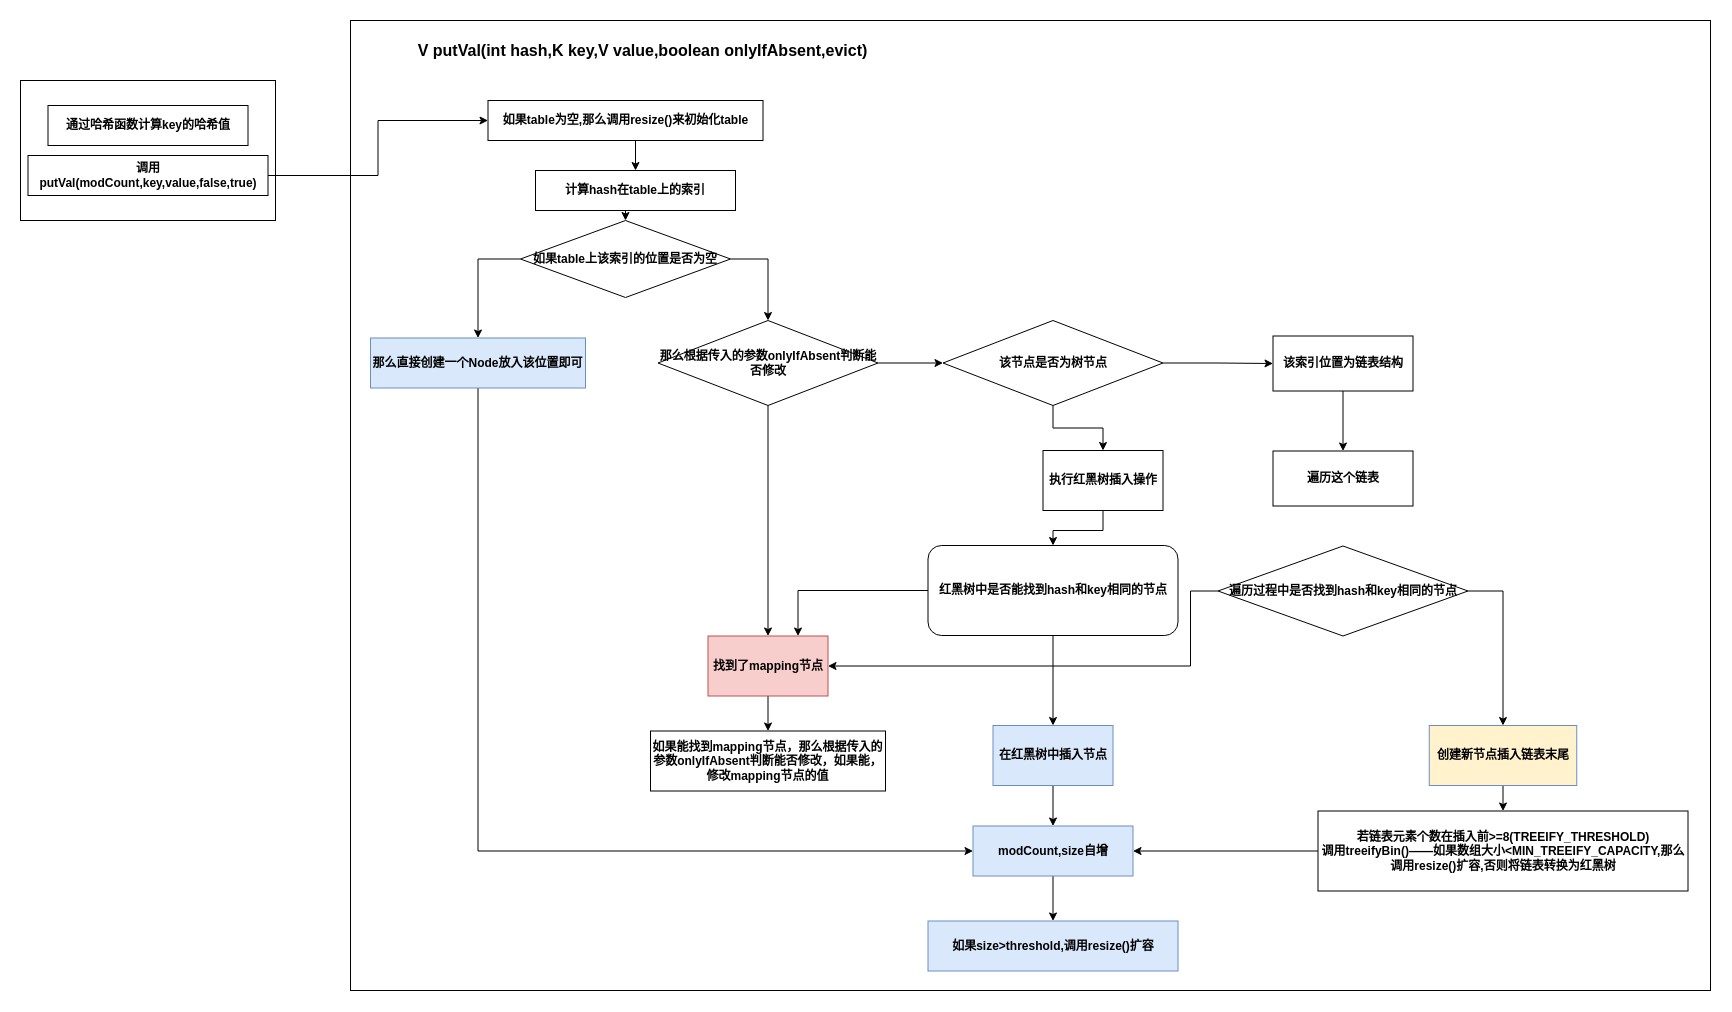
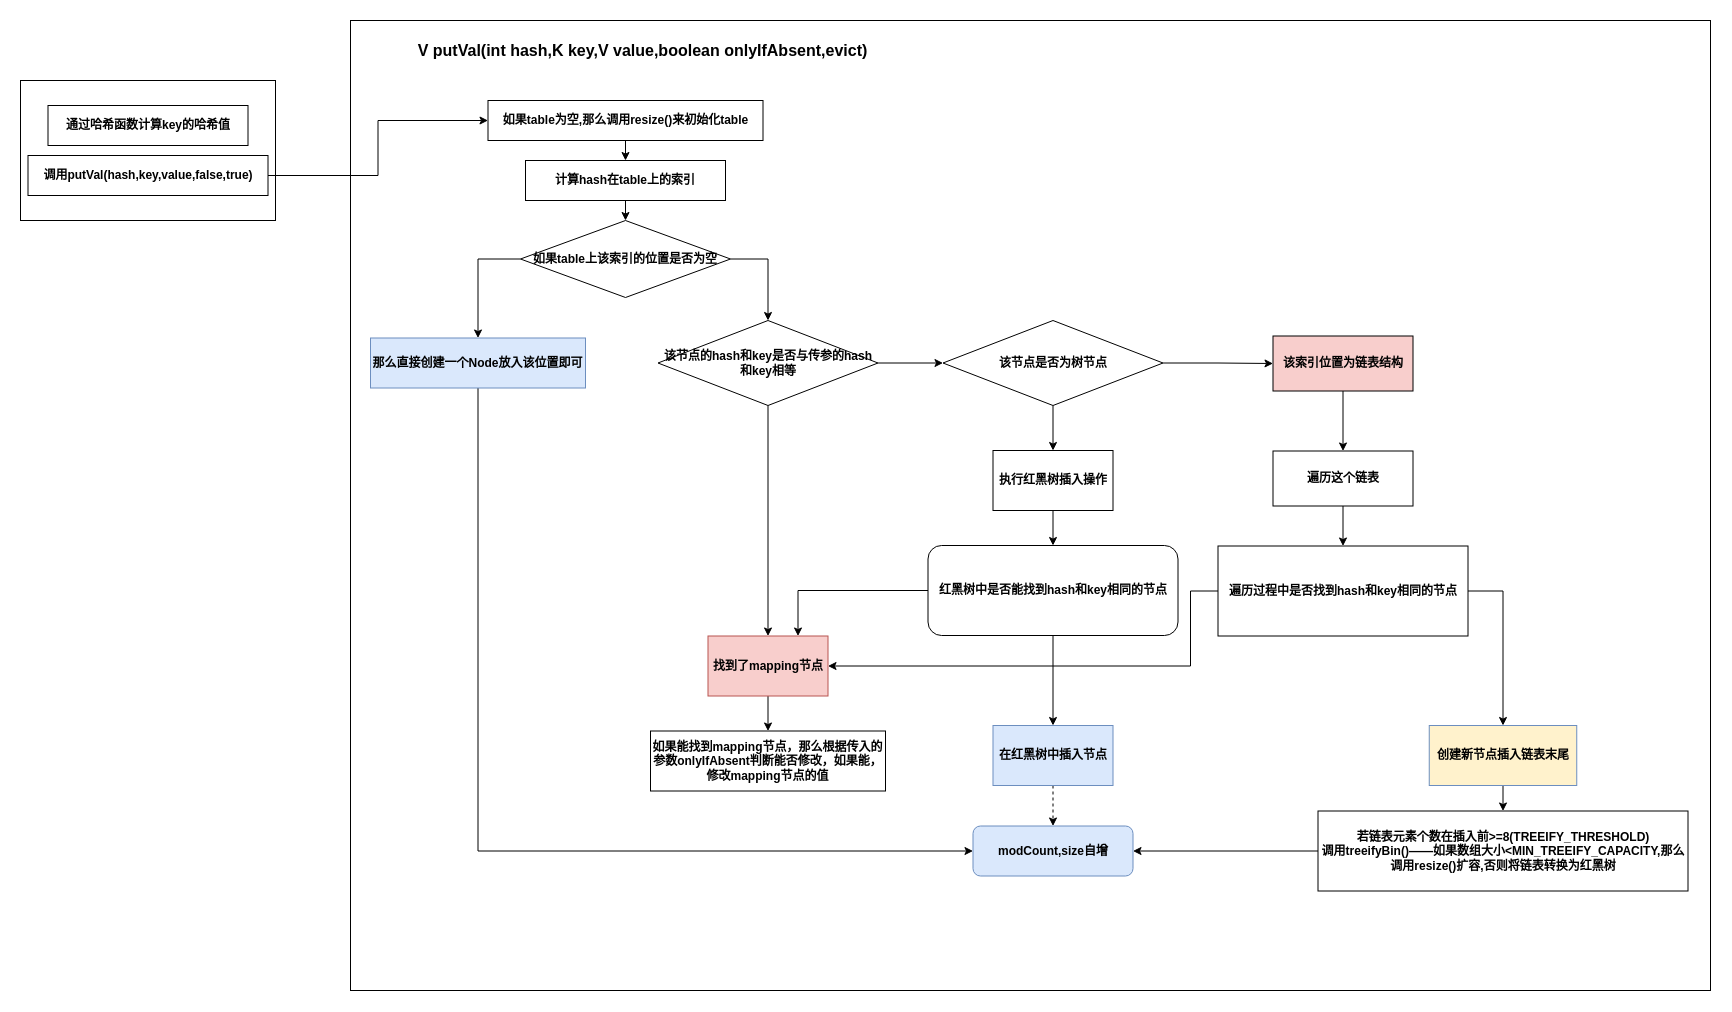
(149, 176) -> (149, 176)
(636, 191) -> (626, 181)
(769, 364) -> (769, 364)
(1343, 364) -> (1343, 364)
(1103, 481) -> (1053, 481)
none -> (1343, 522)
(1343, 591) -> (1343, 591)
(1053, 801) -> (1053, 801)
(1053, 851) -> (1053, 851)
(1053, 895) -> none
(1053, 946) -> none
